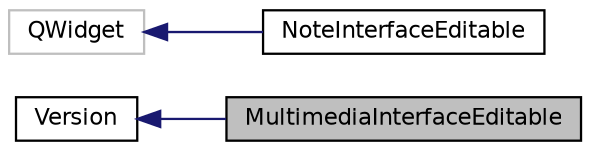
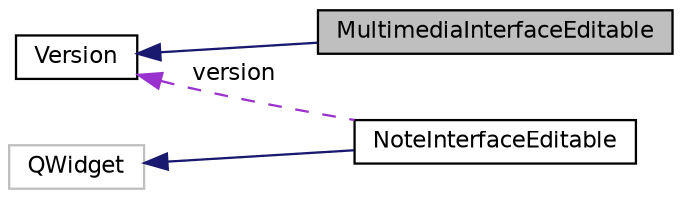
none -> (257, 102)
